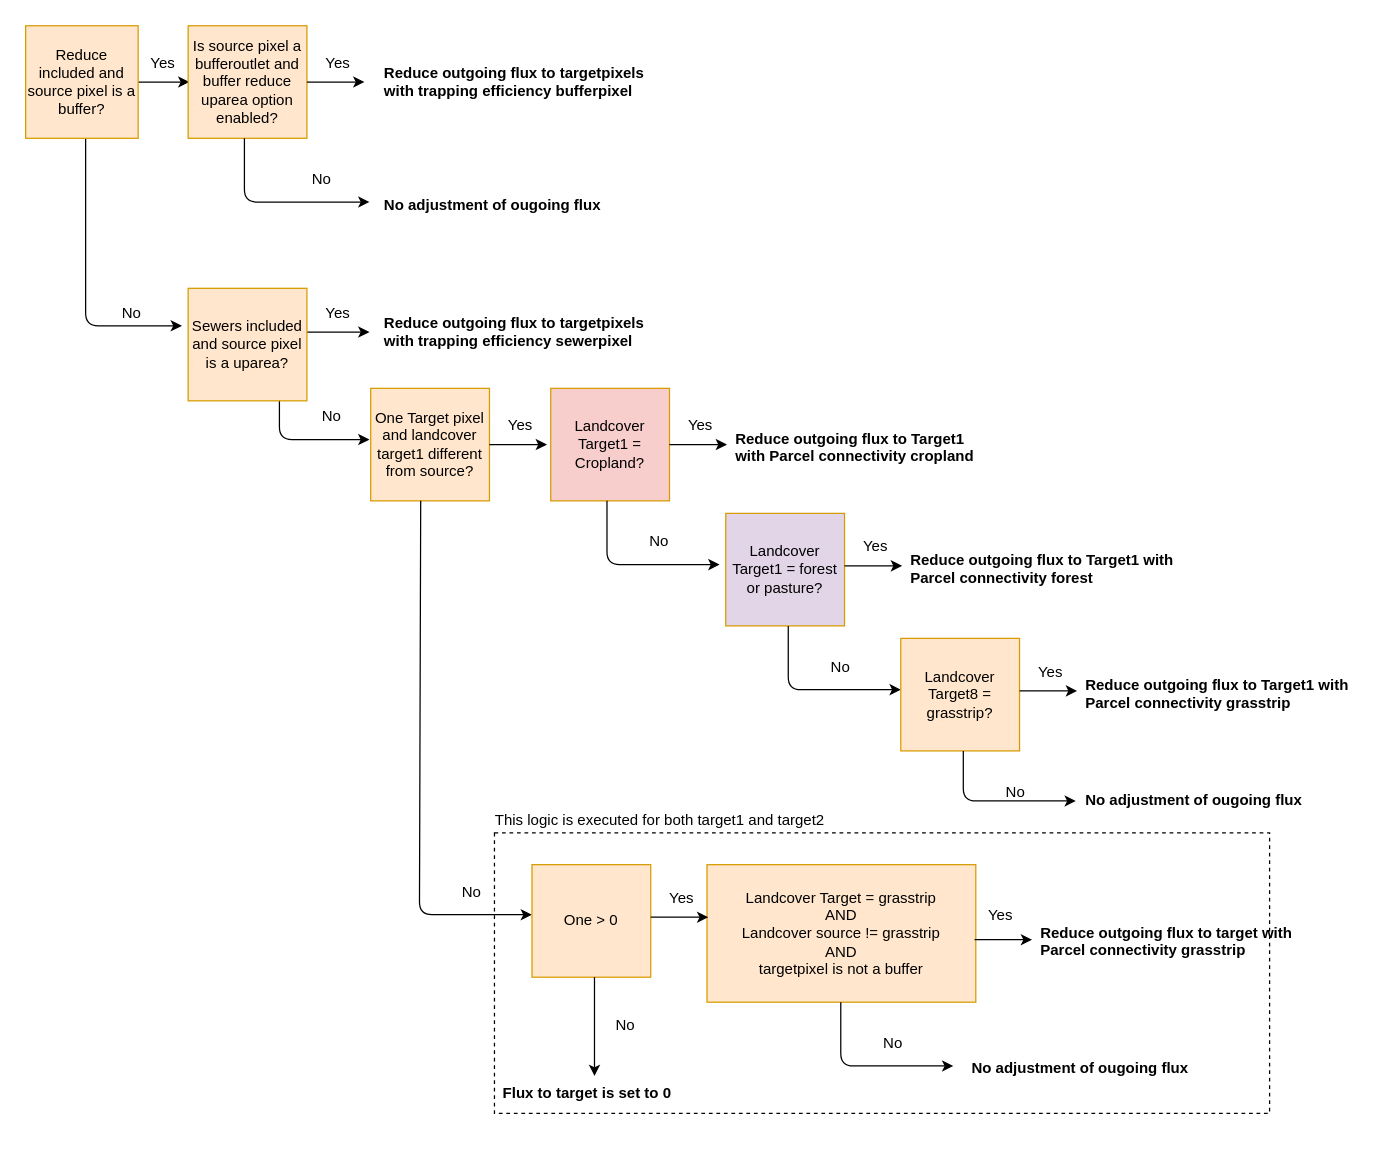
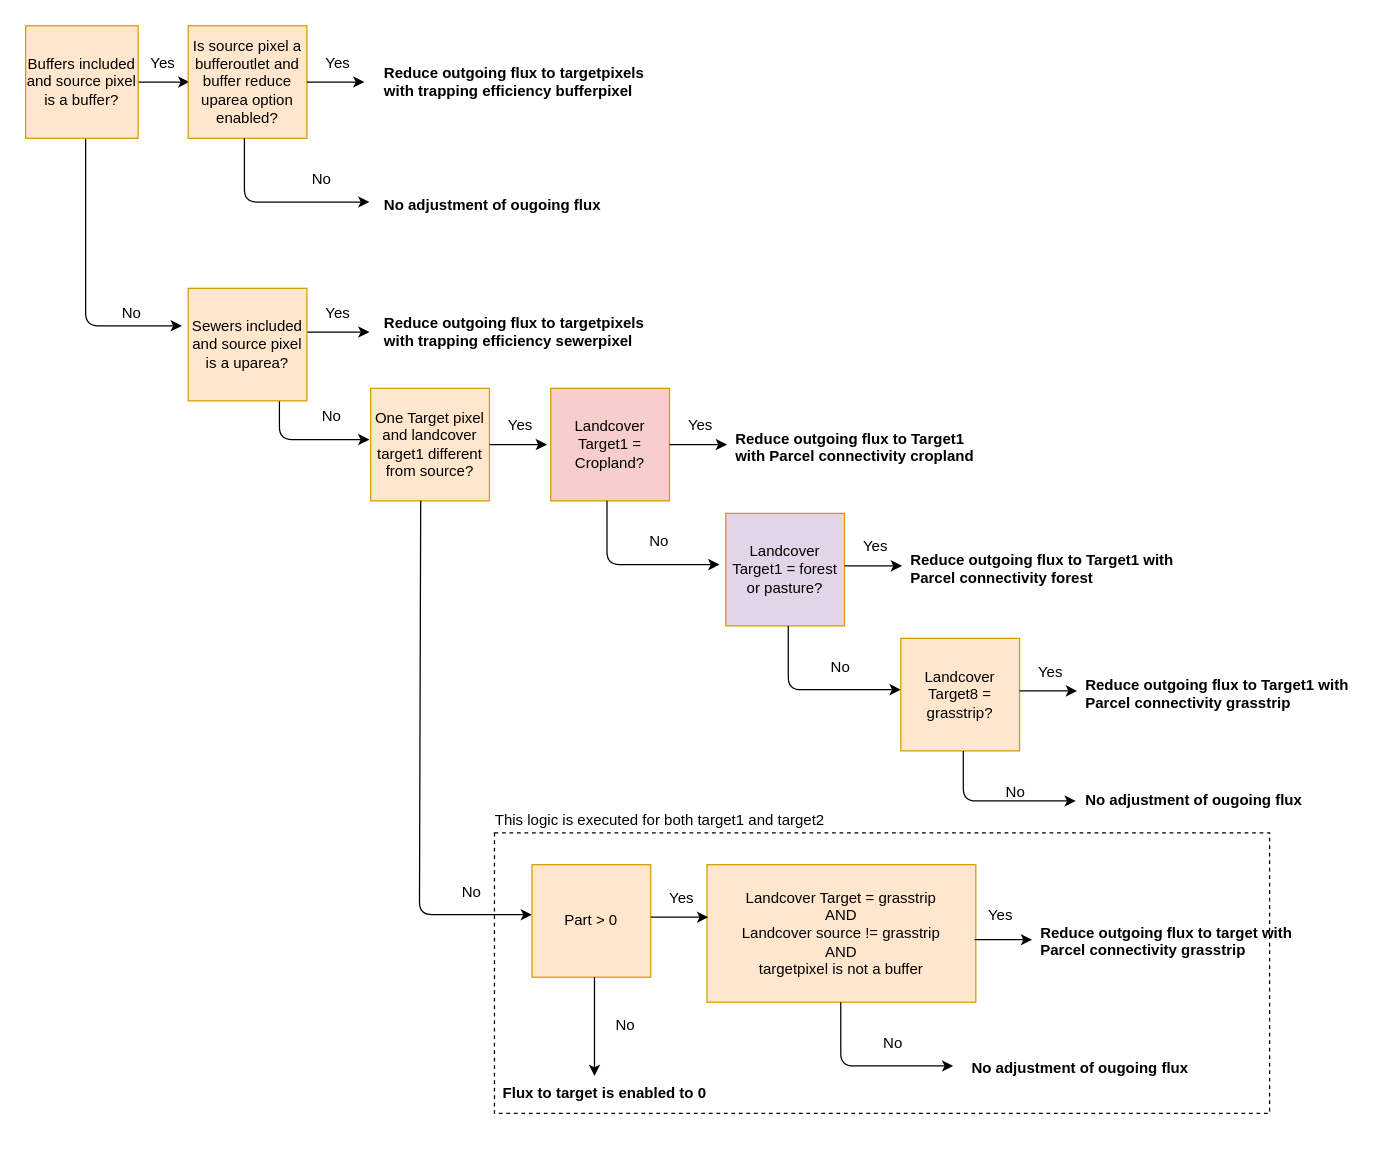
(82, 82) -> (82, 82)
(591, 921) -> (591, 921)
(597, 1093) -> (612, 1093)
